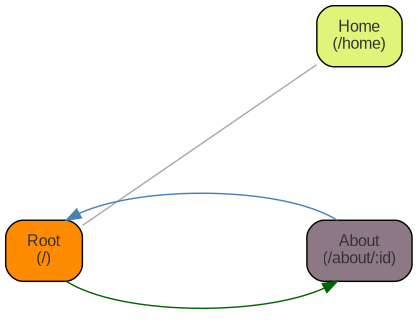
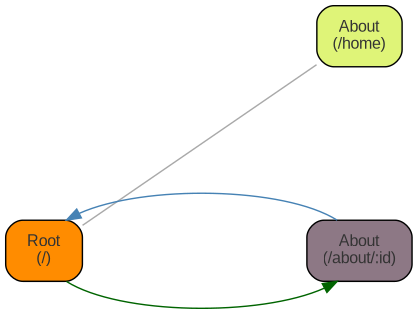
(359, 36) -> (359, 36)
